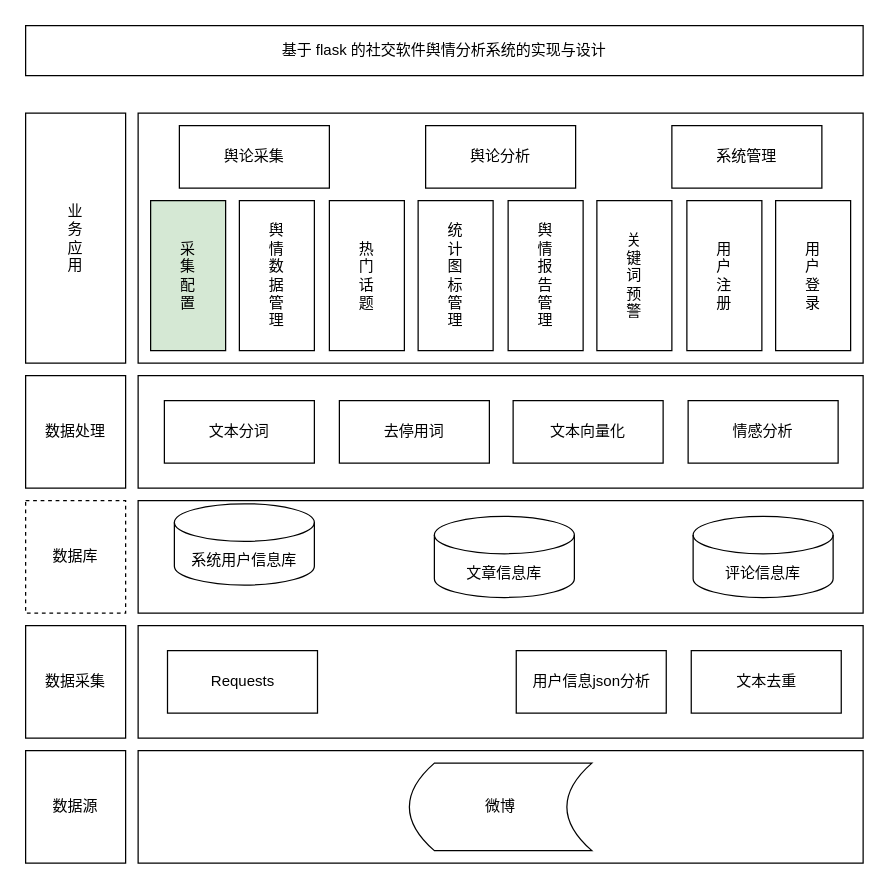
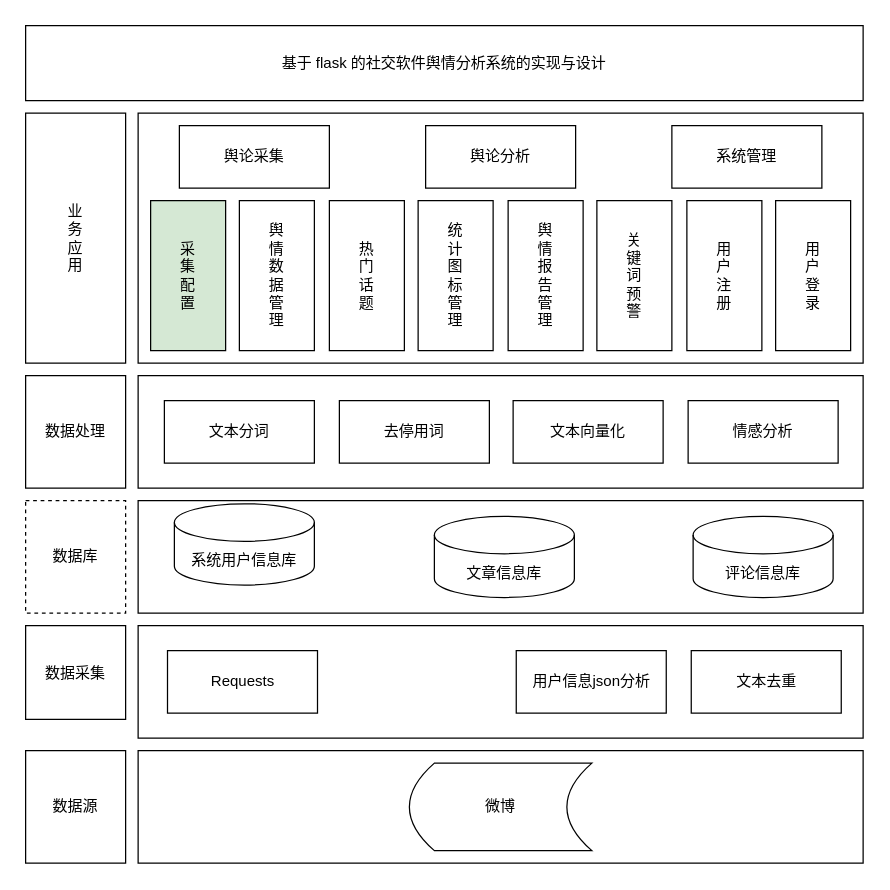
(444, 51) -> (444, 63)
(76, 682) -> (76, 673)
